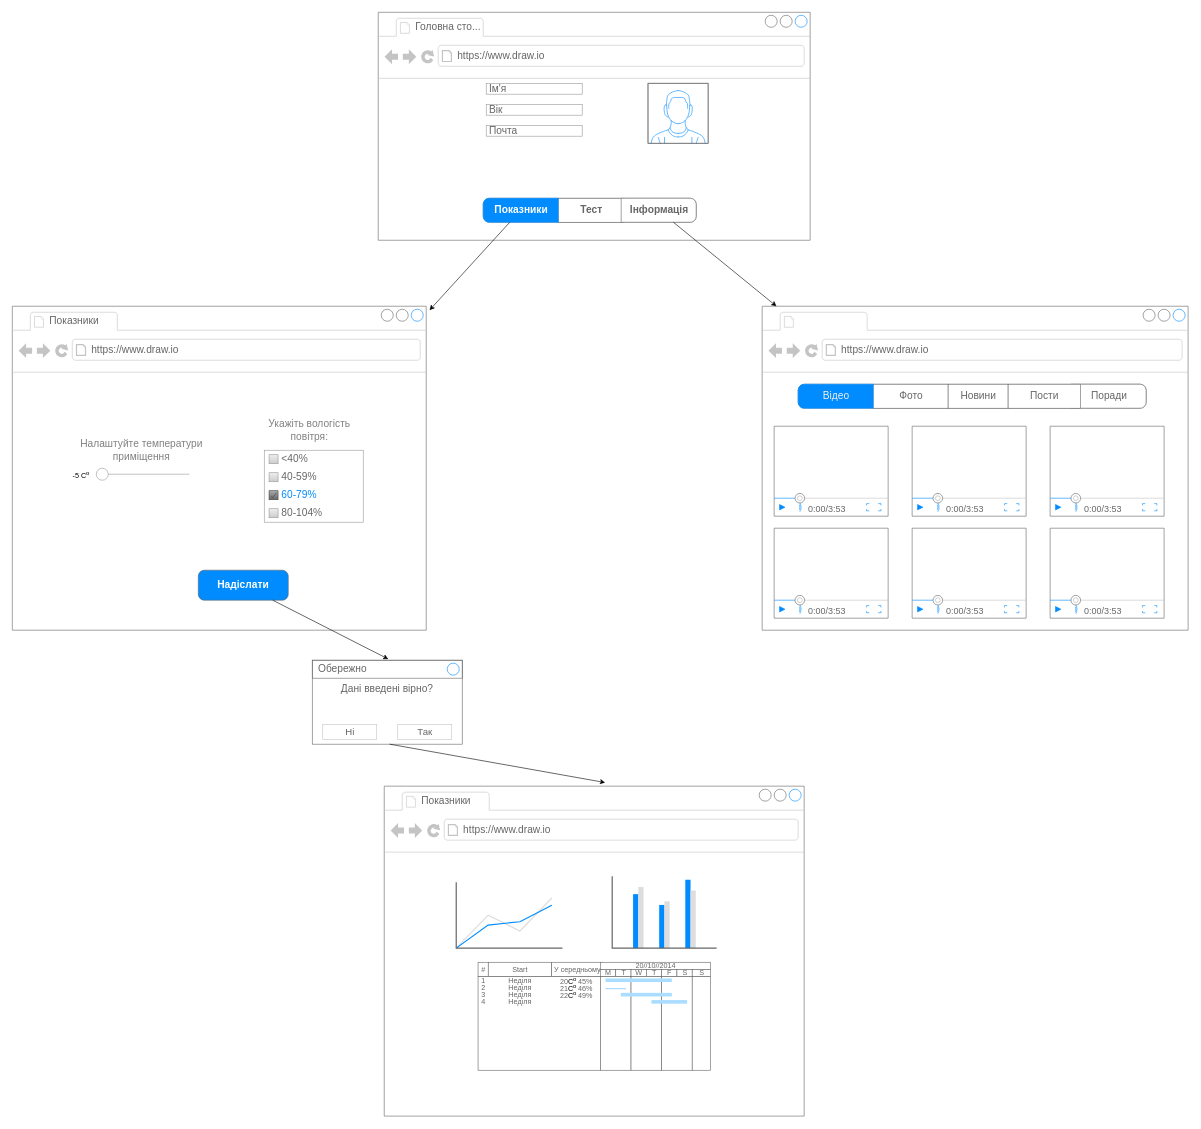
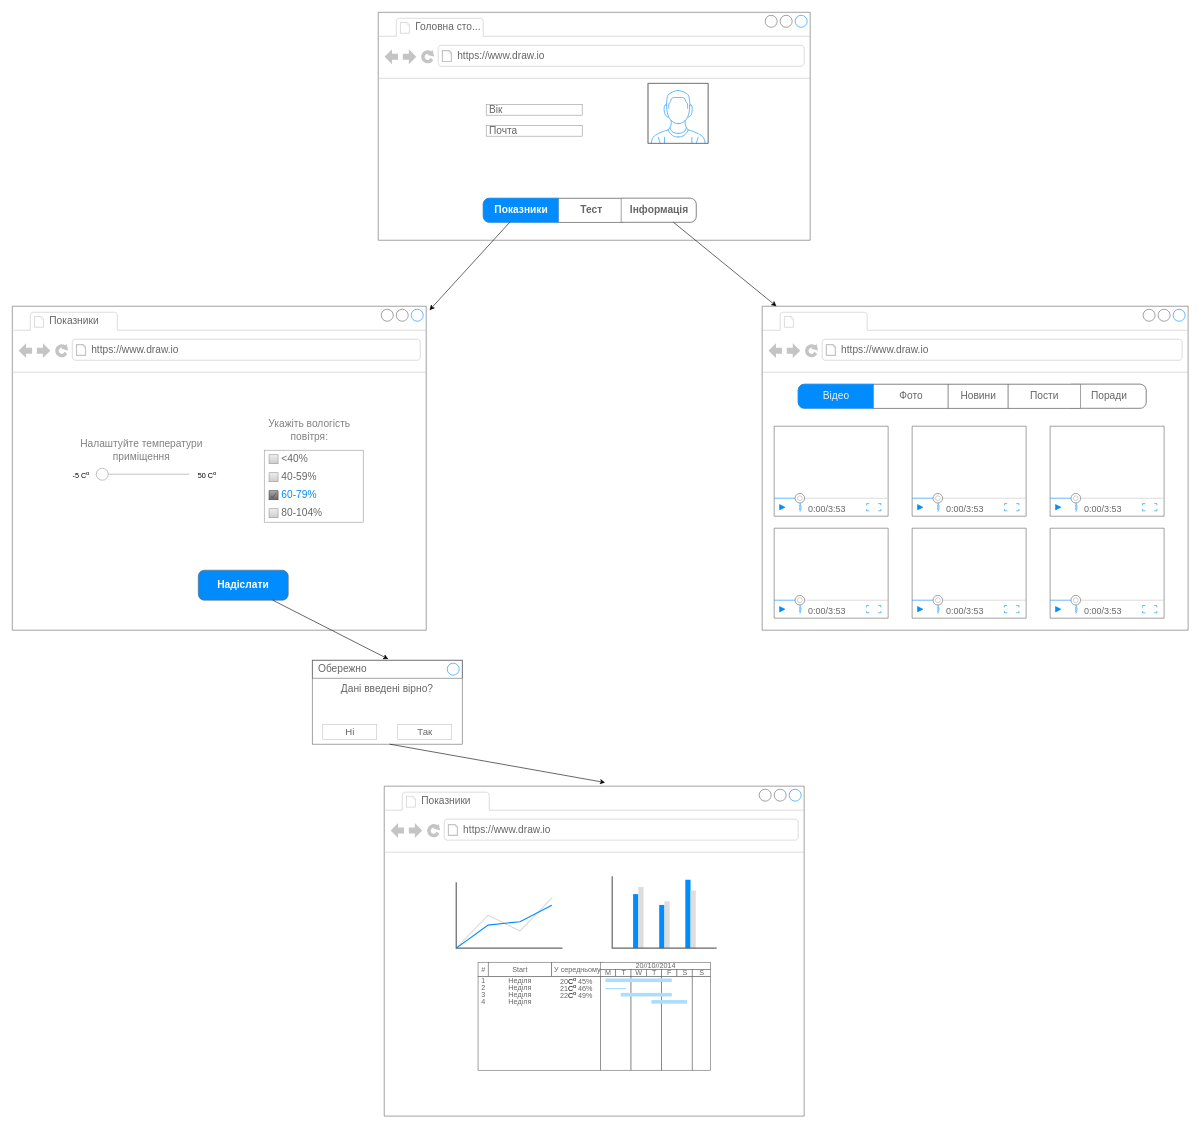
(534, 89) -> none
none -> (207, 474)
